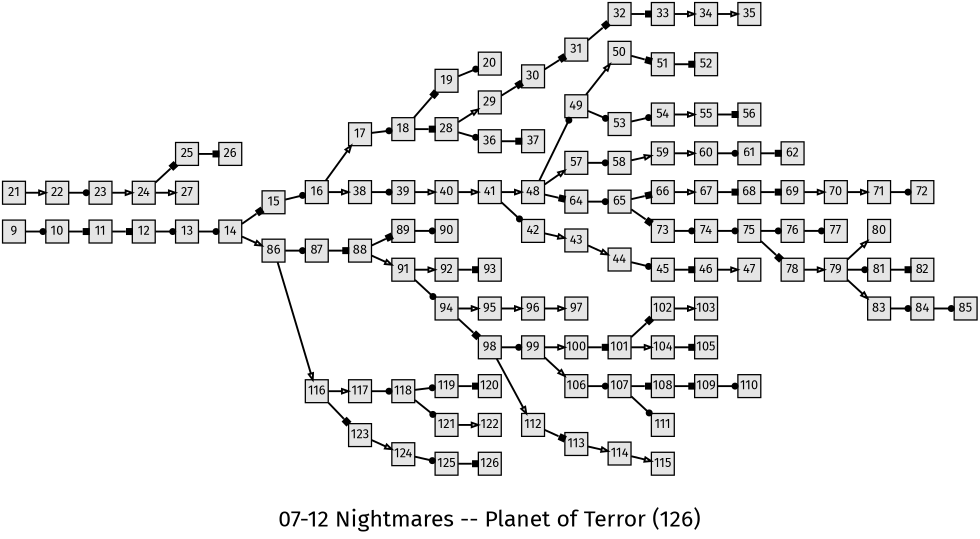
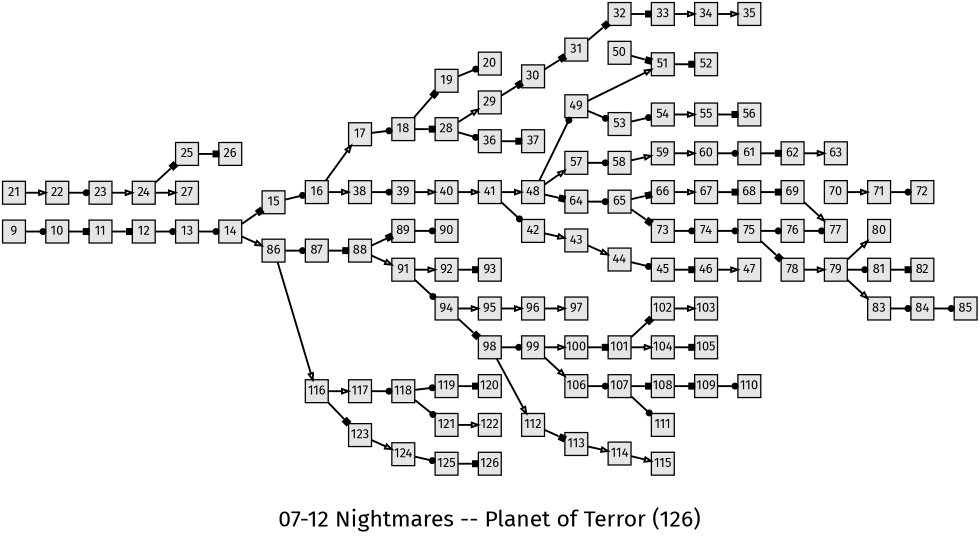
(596, 82) -> (617, 87)
none -> (836, 153)
(811, 192) -> (812, 209)
